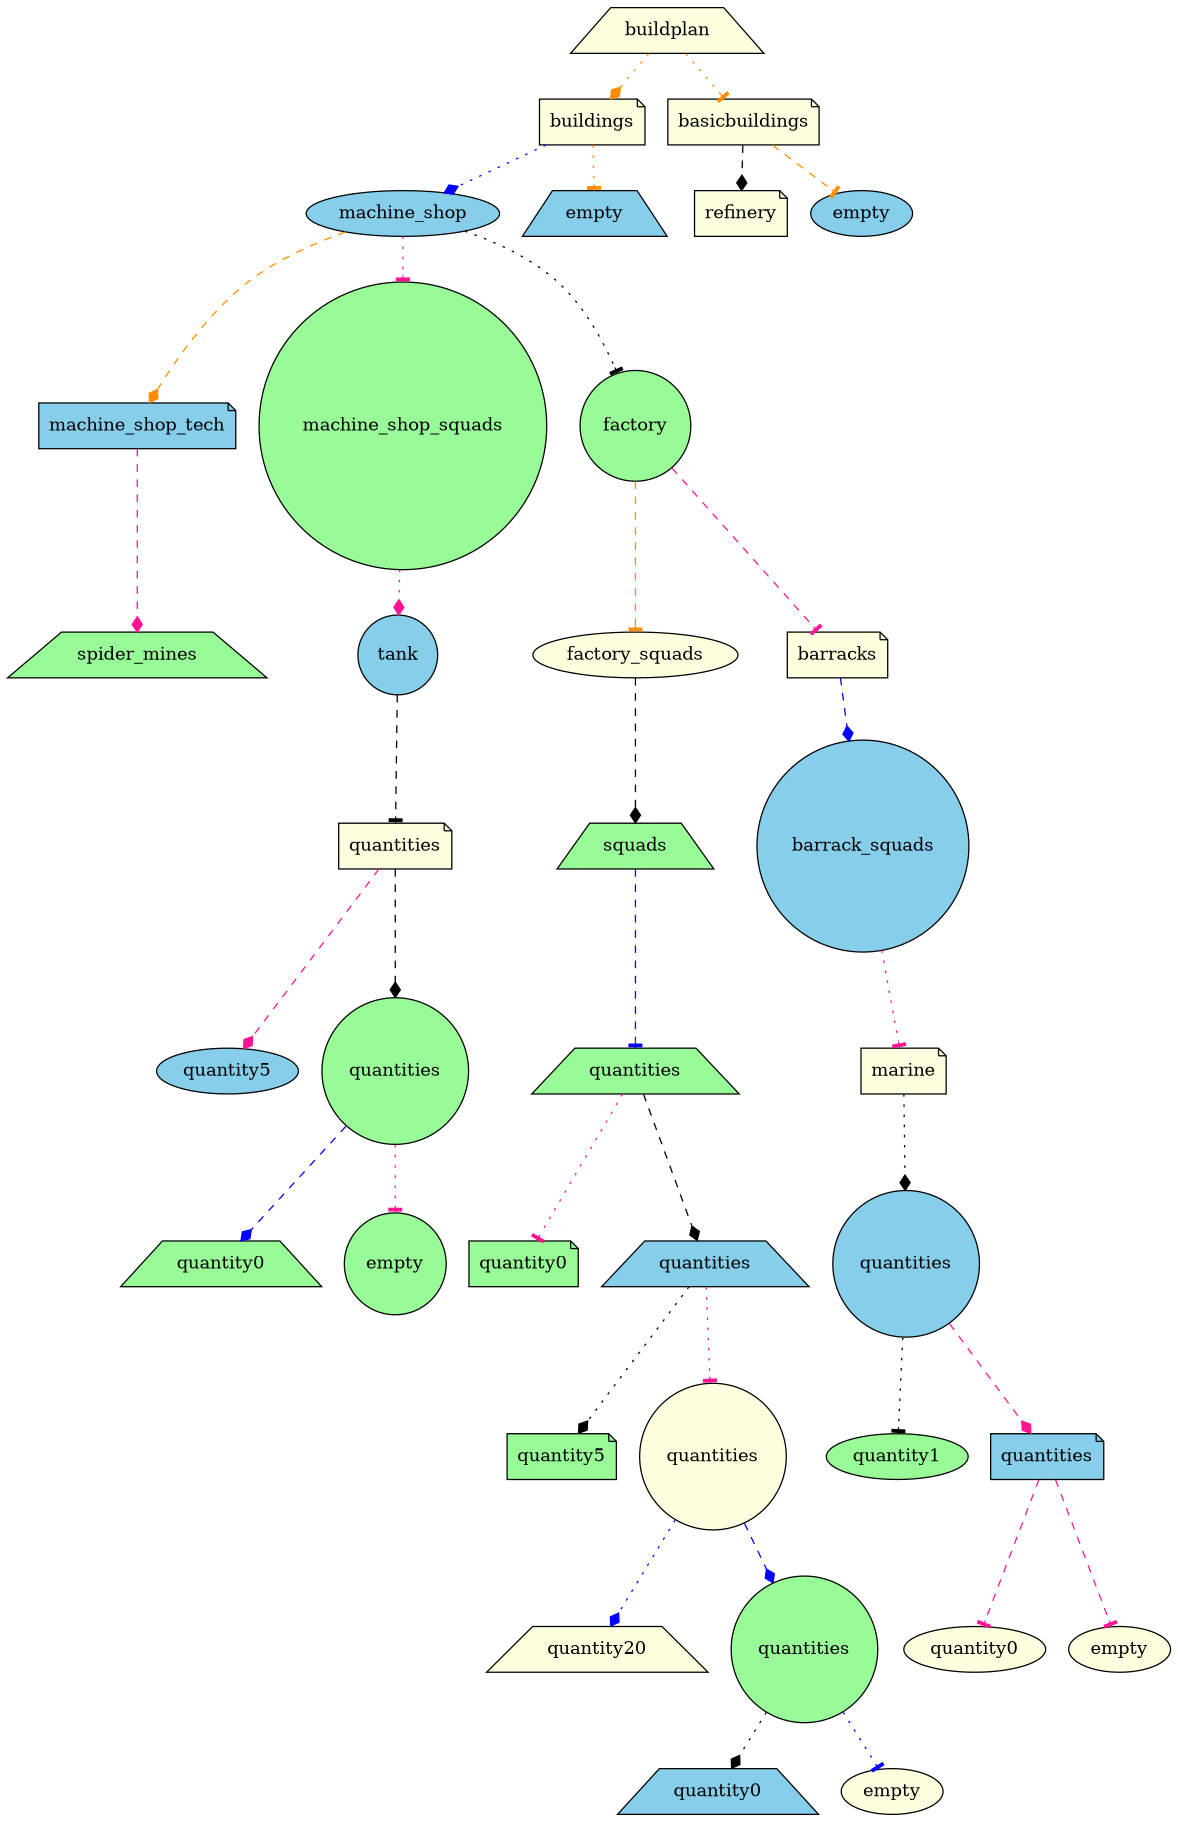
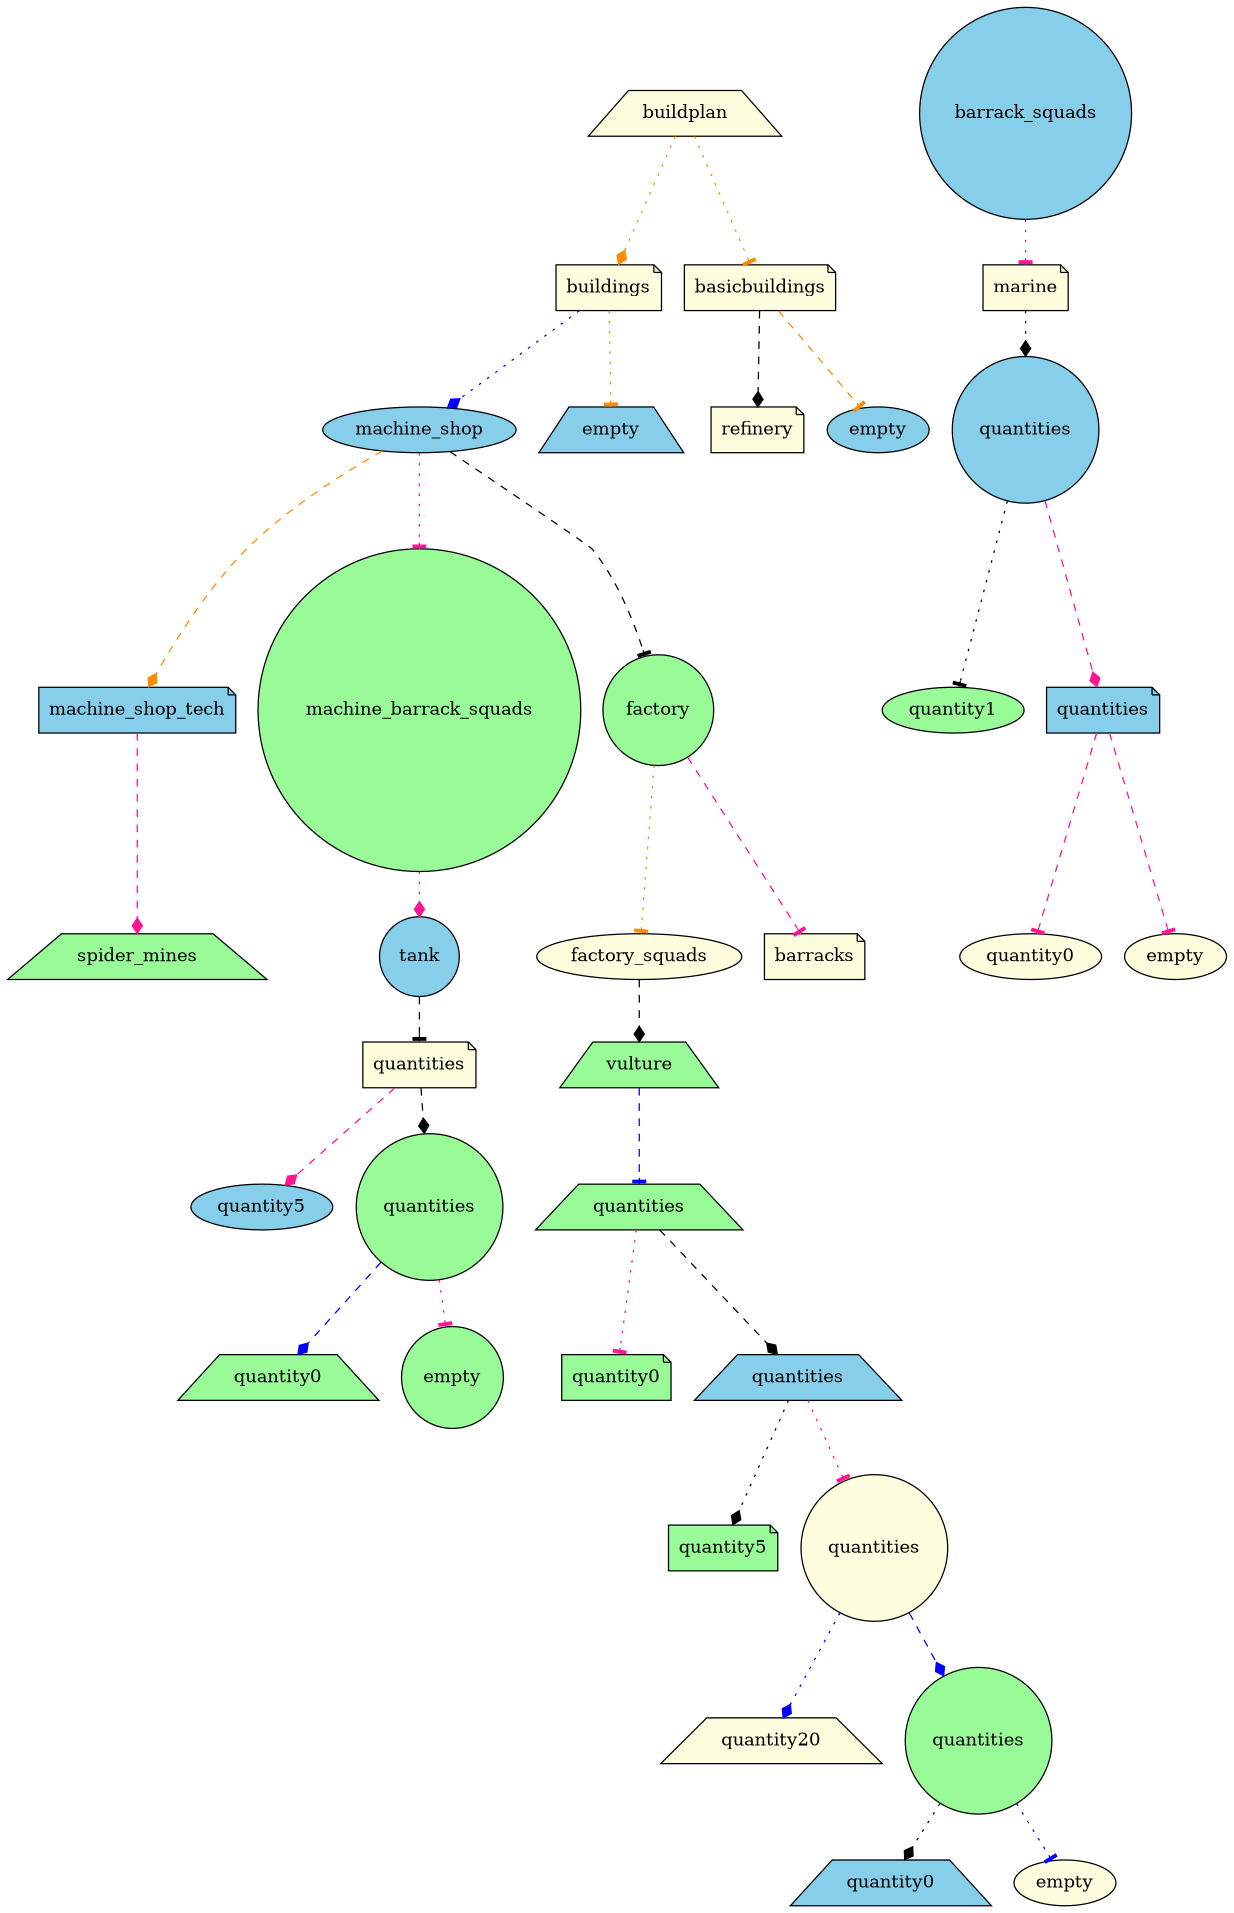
(557, 281) -> (568, 532)
(403, 426) -> (419, 710)
(635, 553) -> (648, 846)
(844, 702) -> none
(635, 846) -> (639, 1065)
